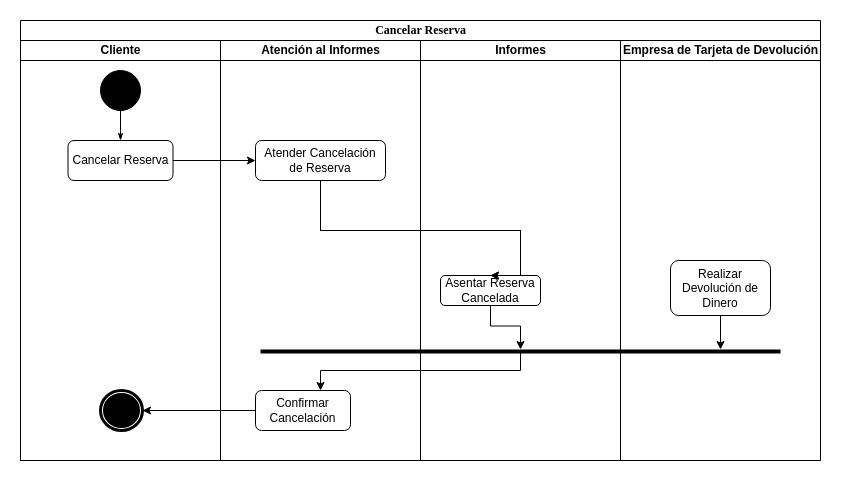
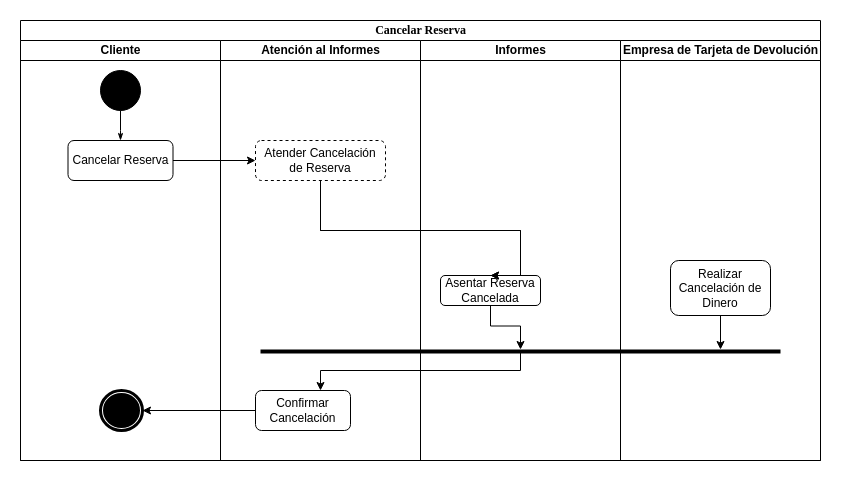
(321, 161) -> (321, 161)
(721, 289) -> (721, 289)
